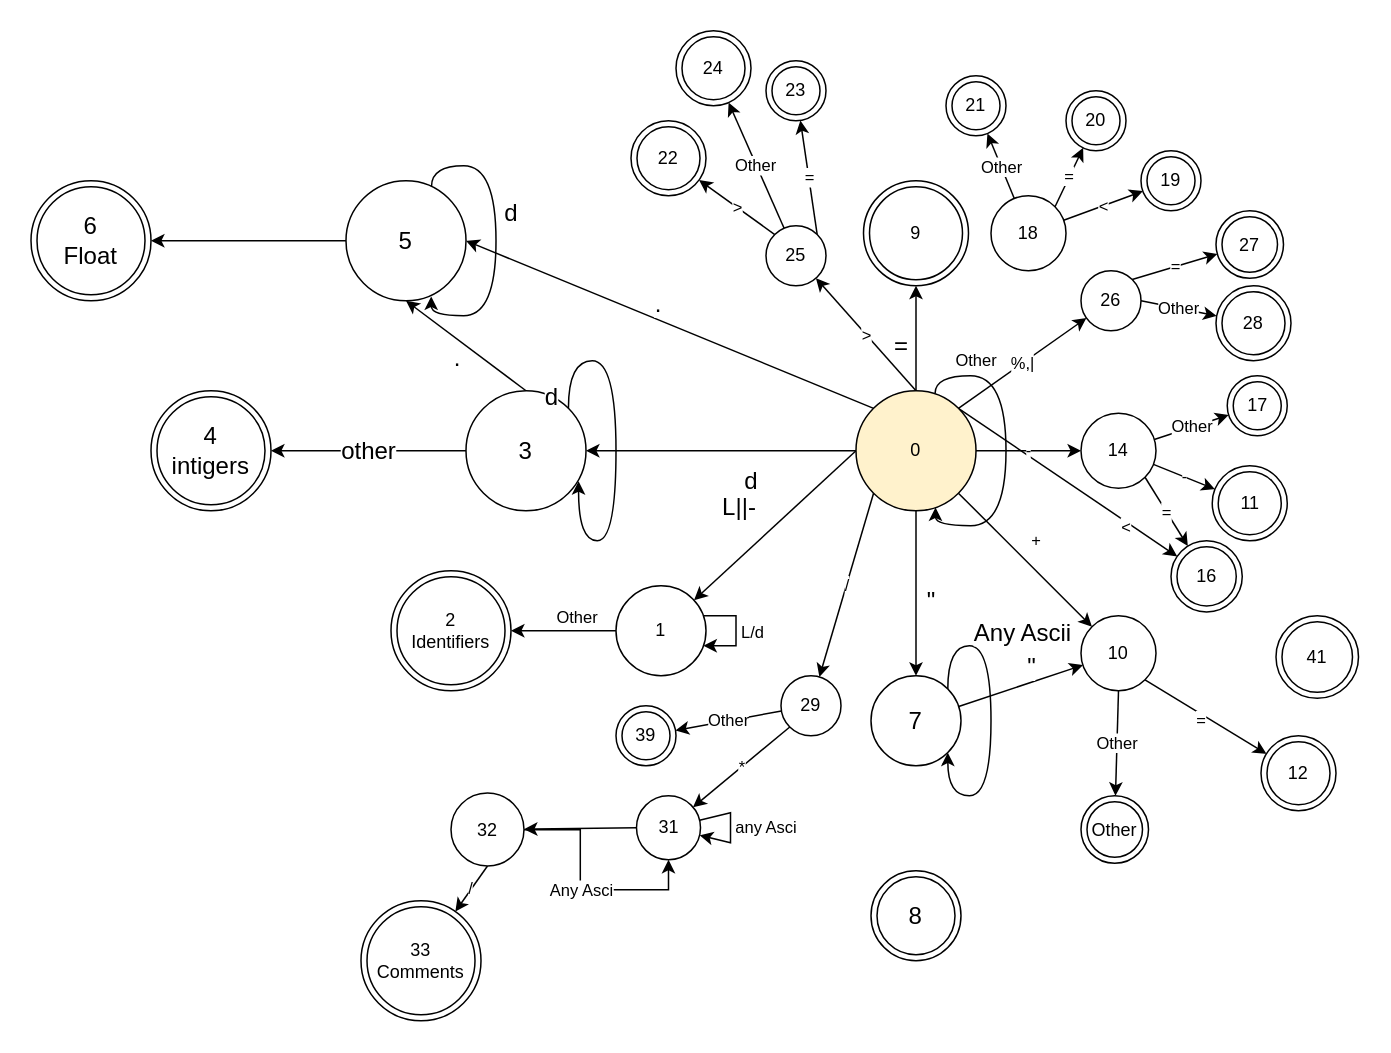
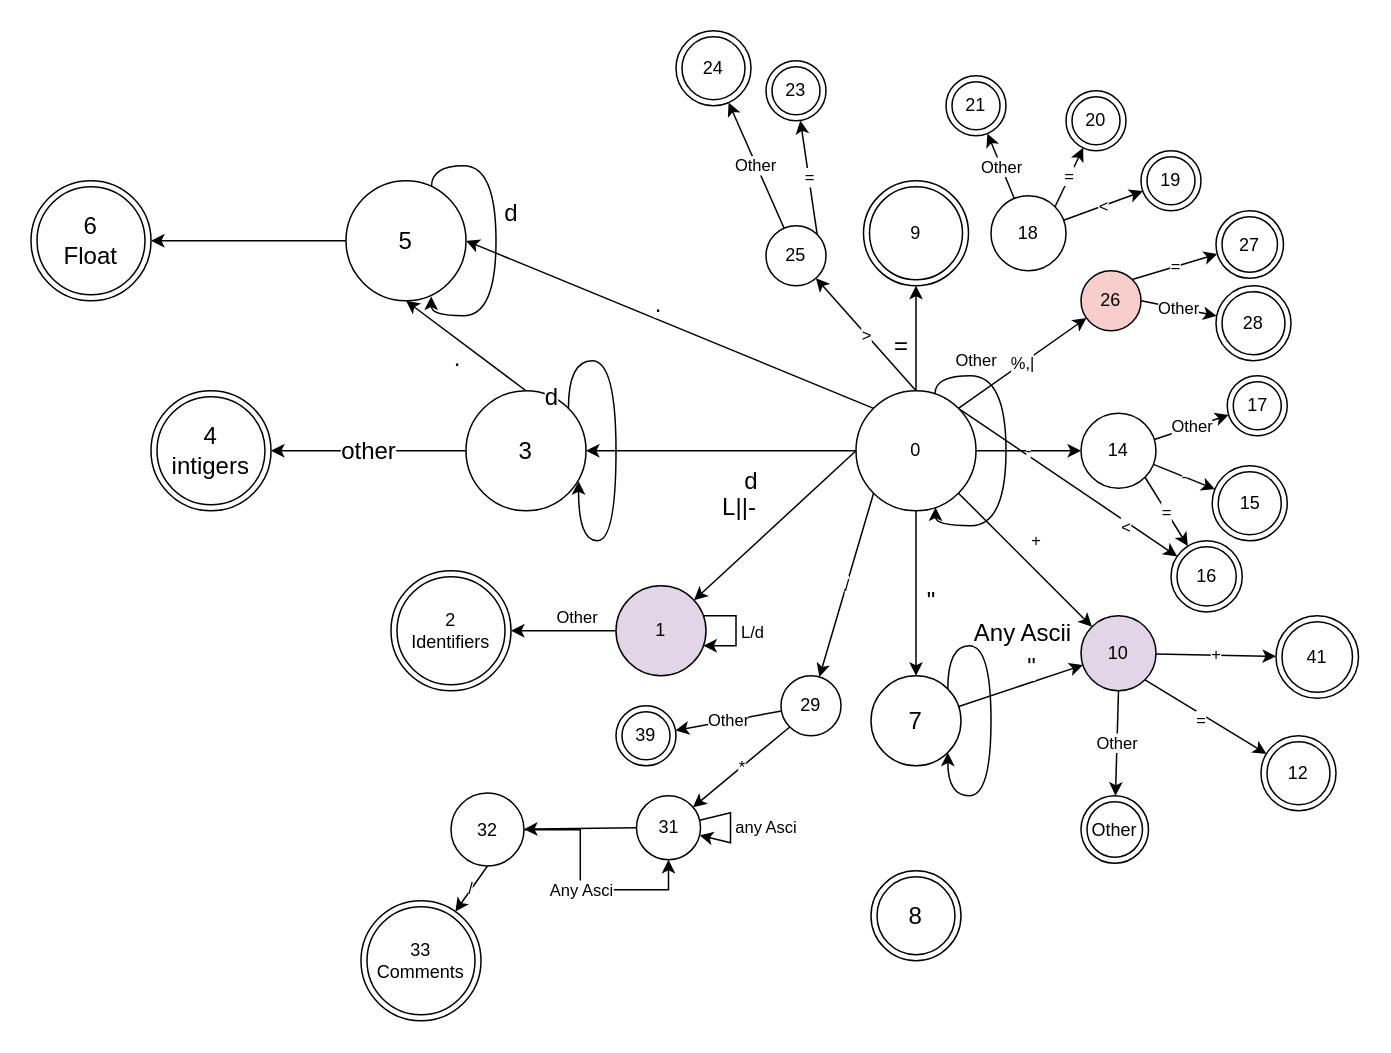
(668, 158) -> none
(741, 210) -> none
(1111, 301) -> (1111, 301)
(916, 451) -> (916, 451)
(1250, 503) -> (1250, 503)
(661, 631) -> (661, 631)
(1118, 653) -> (1118, 653)
none -> (1211, 655)
